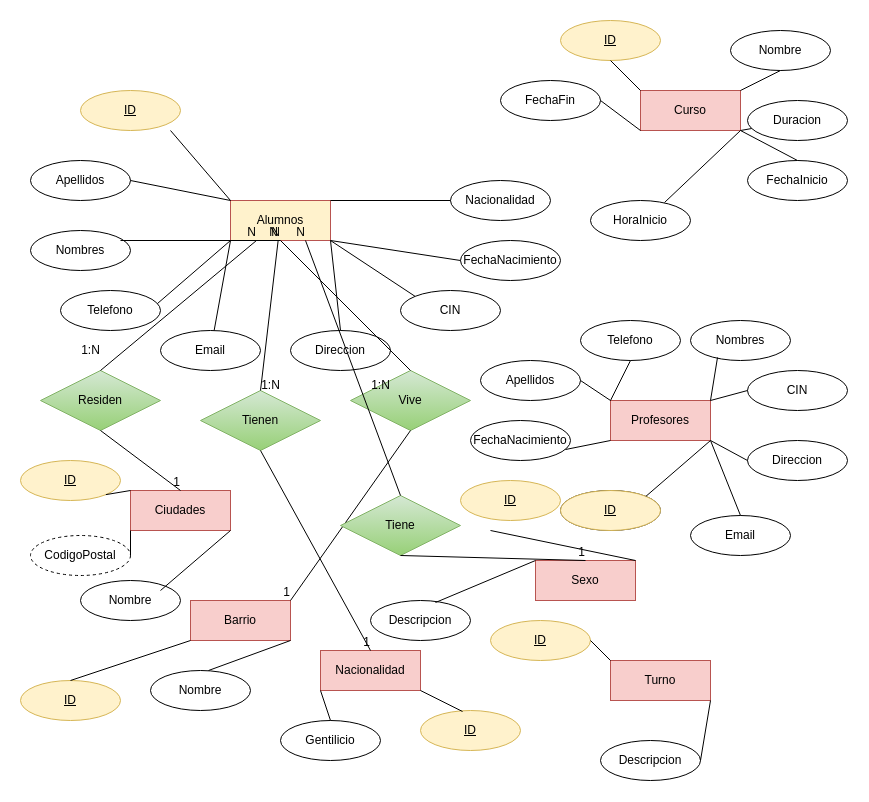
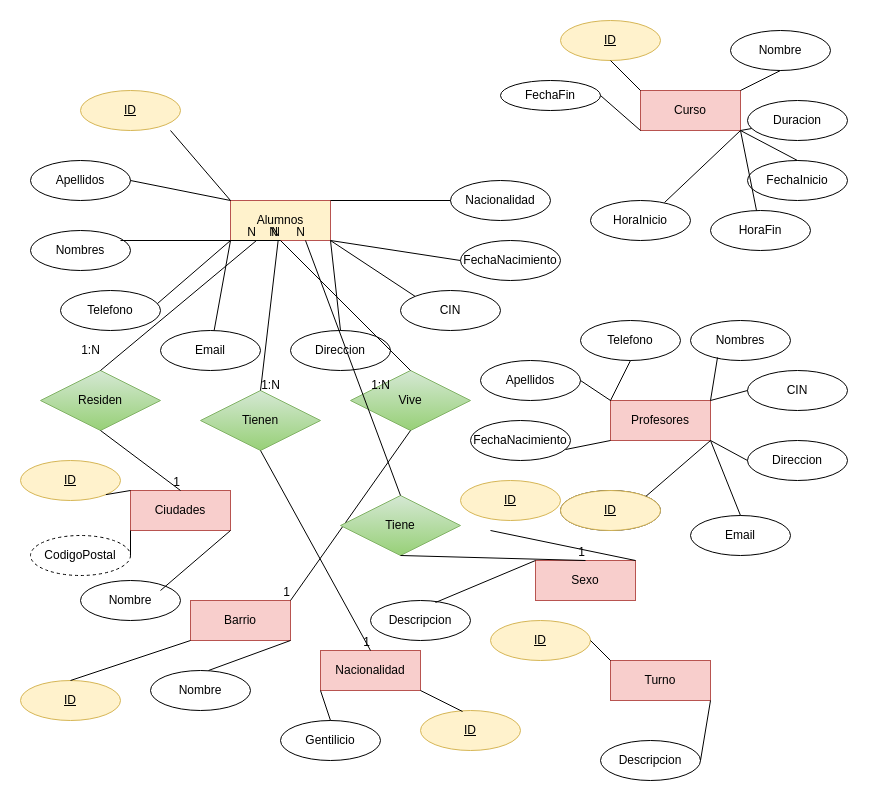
(551, 101) -> (551, 96)
none -> (749, 171)
none -> (761, 231)
